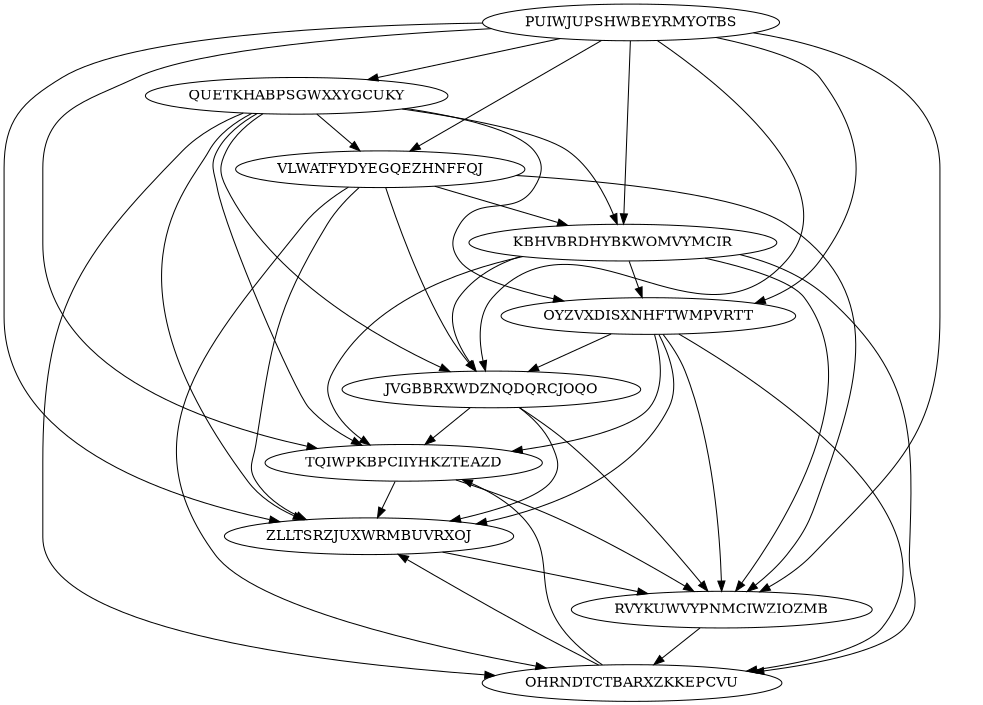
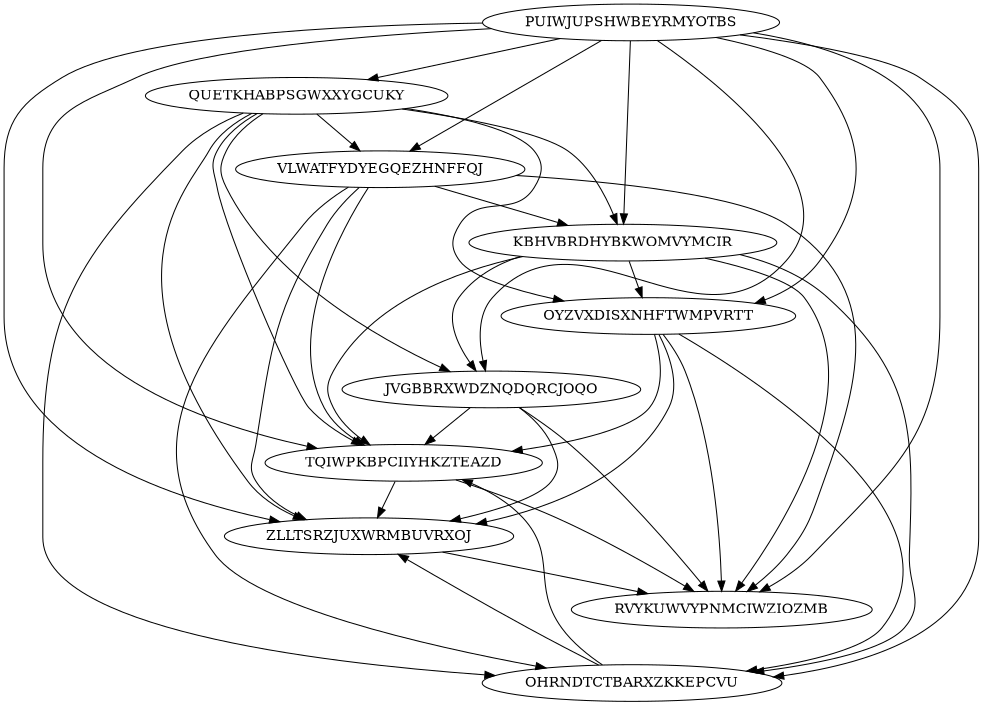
(420, 279) -> (314, 315)
(574, 351) -> none
(681, 643) -> (979, 333)
